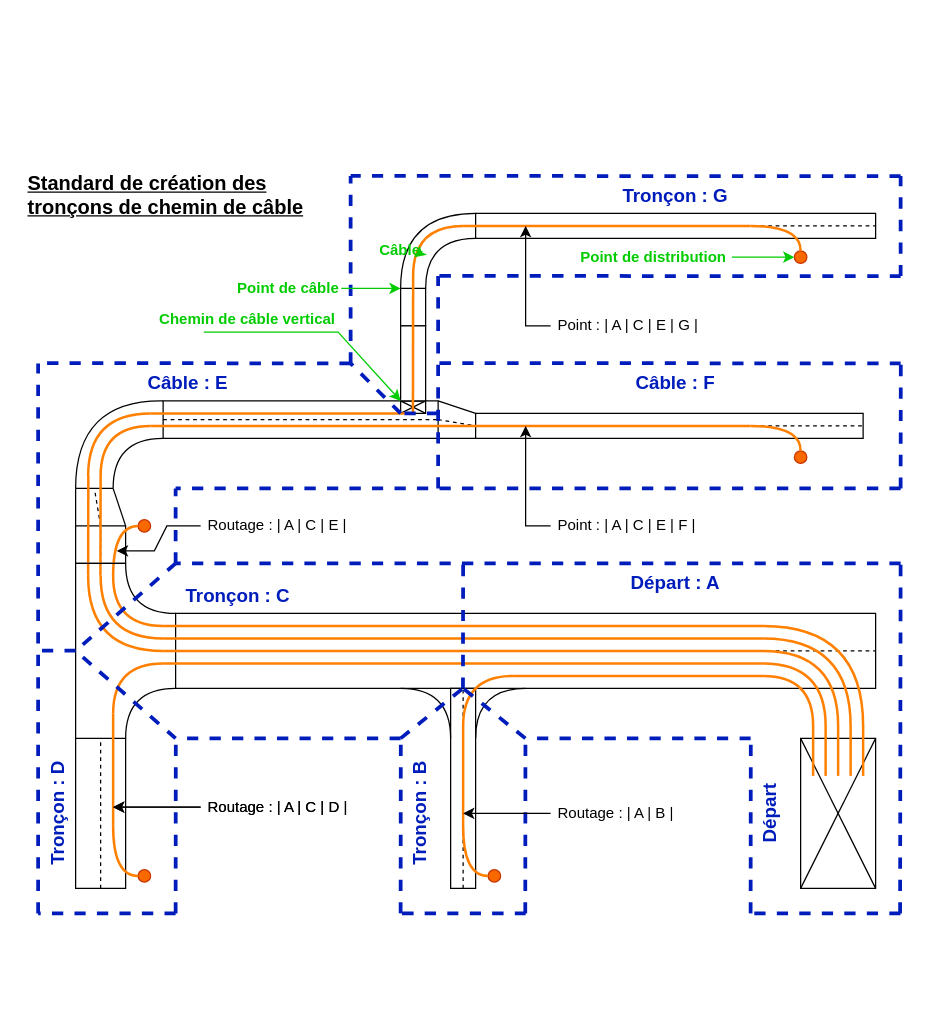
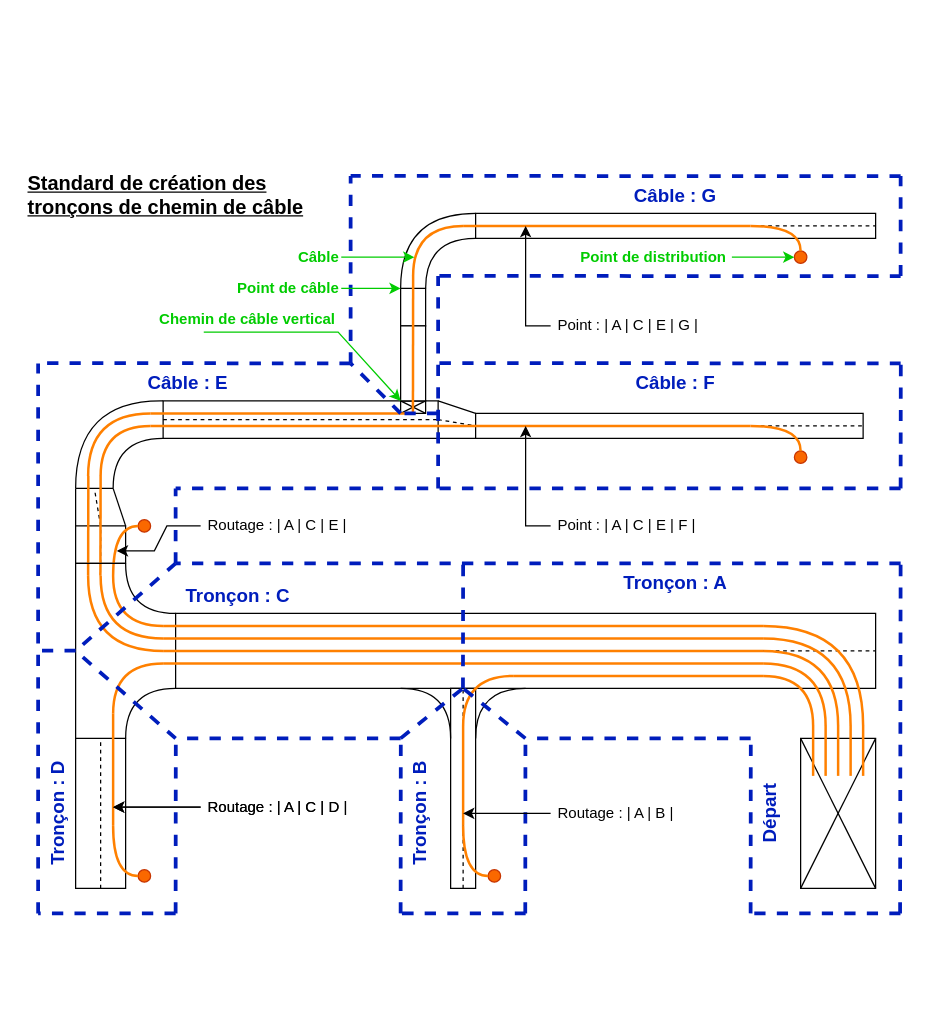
(676, 194) -> (676, 194)
(344, 251) -> (263, 257)
(676, 582) -> (676, 582)
